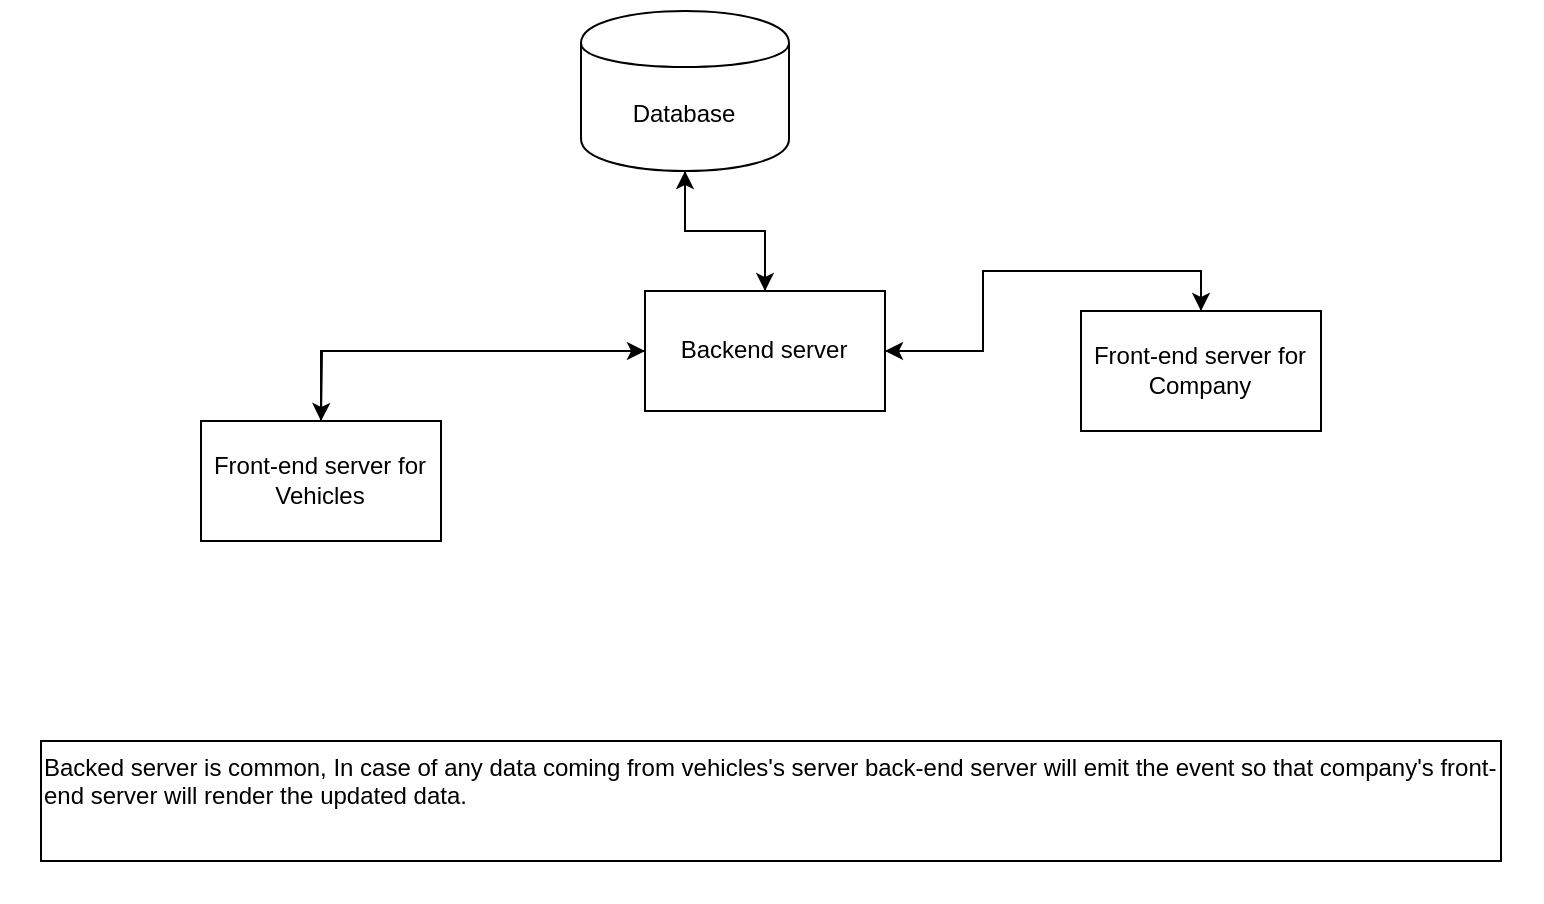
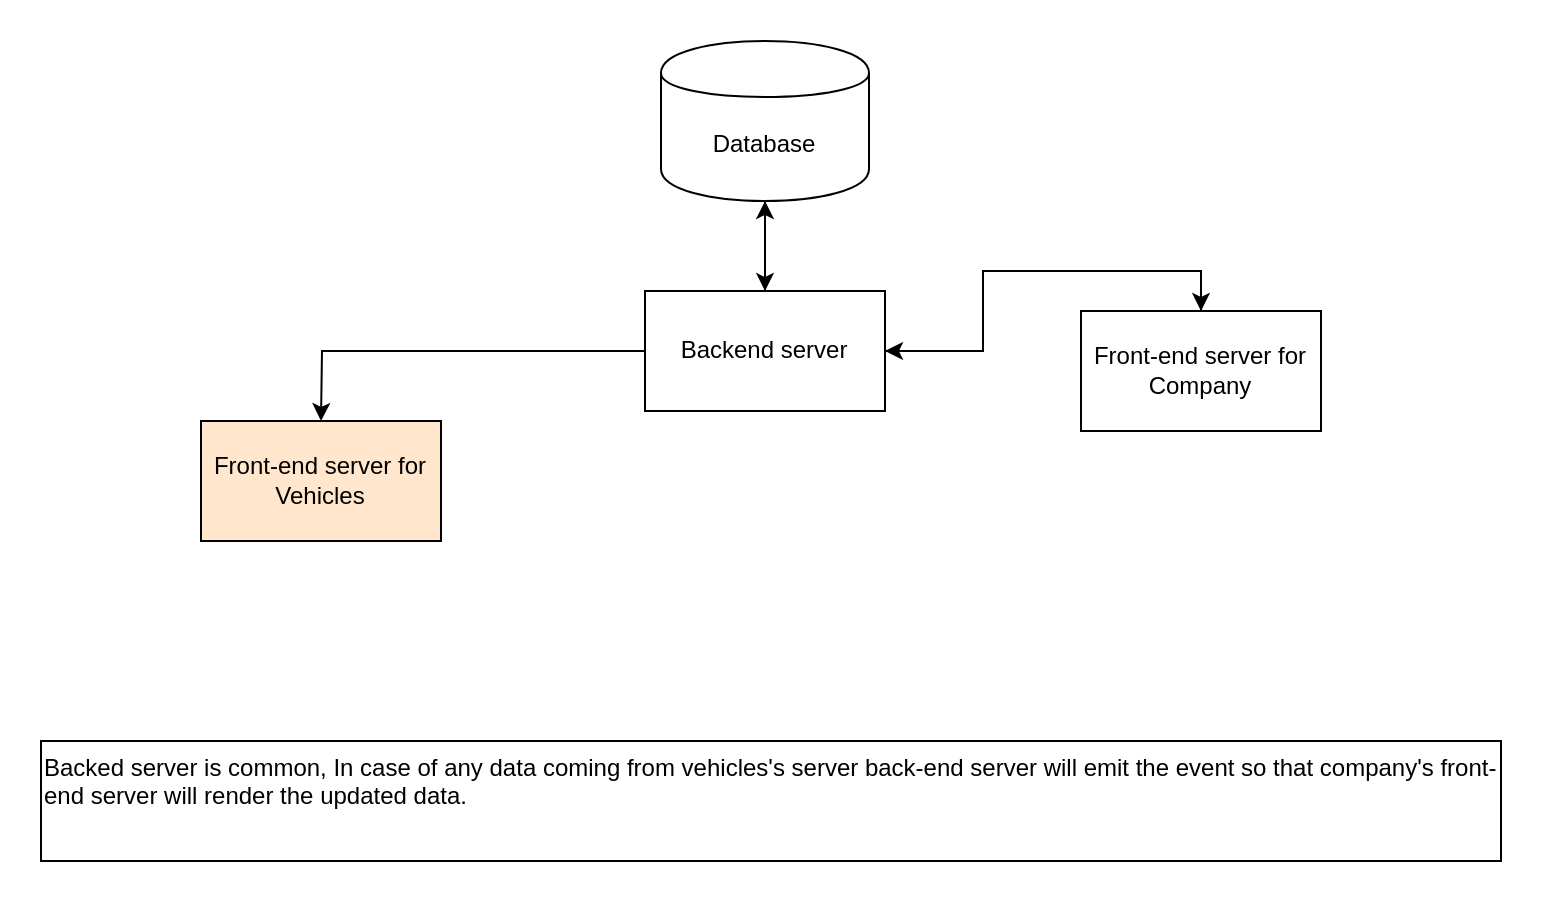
(685, 91) -> (765, 121)
(321, 419) -> none
(321, 481) -> (321, 481)
